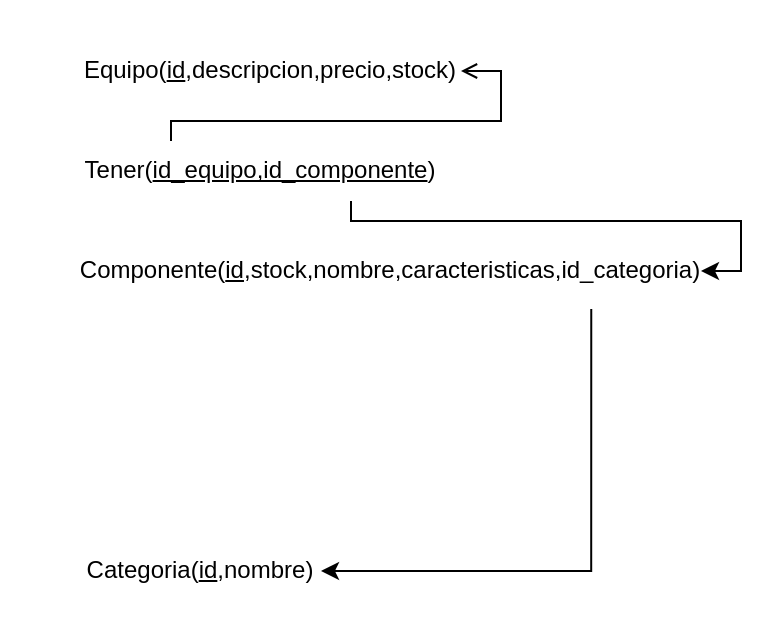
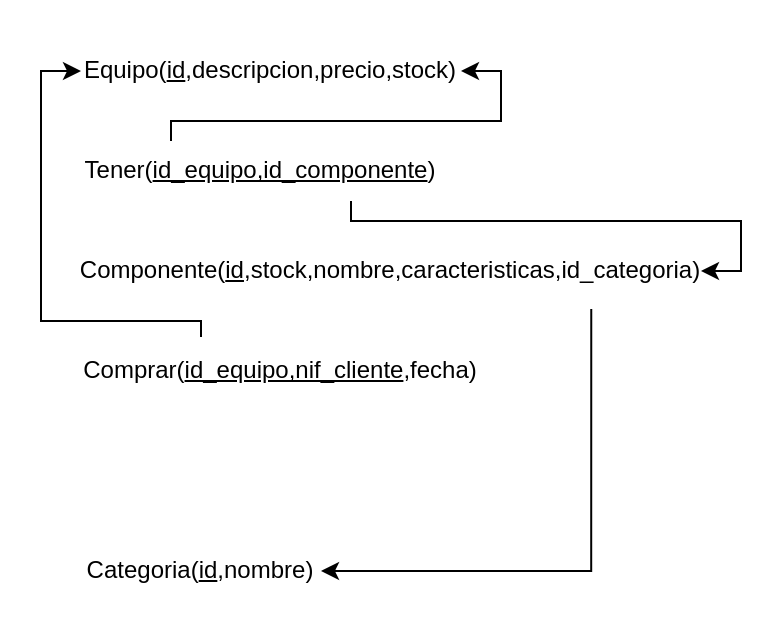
(473, 71) -> (476, 71)
none -> (41, 270)
none -> (281, 371)
